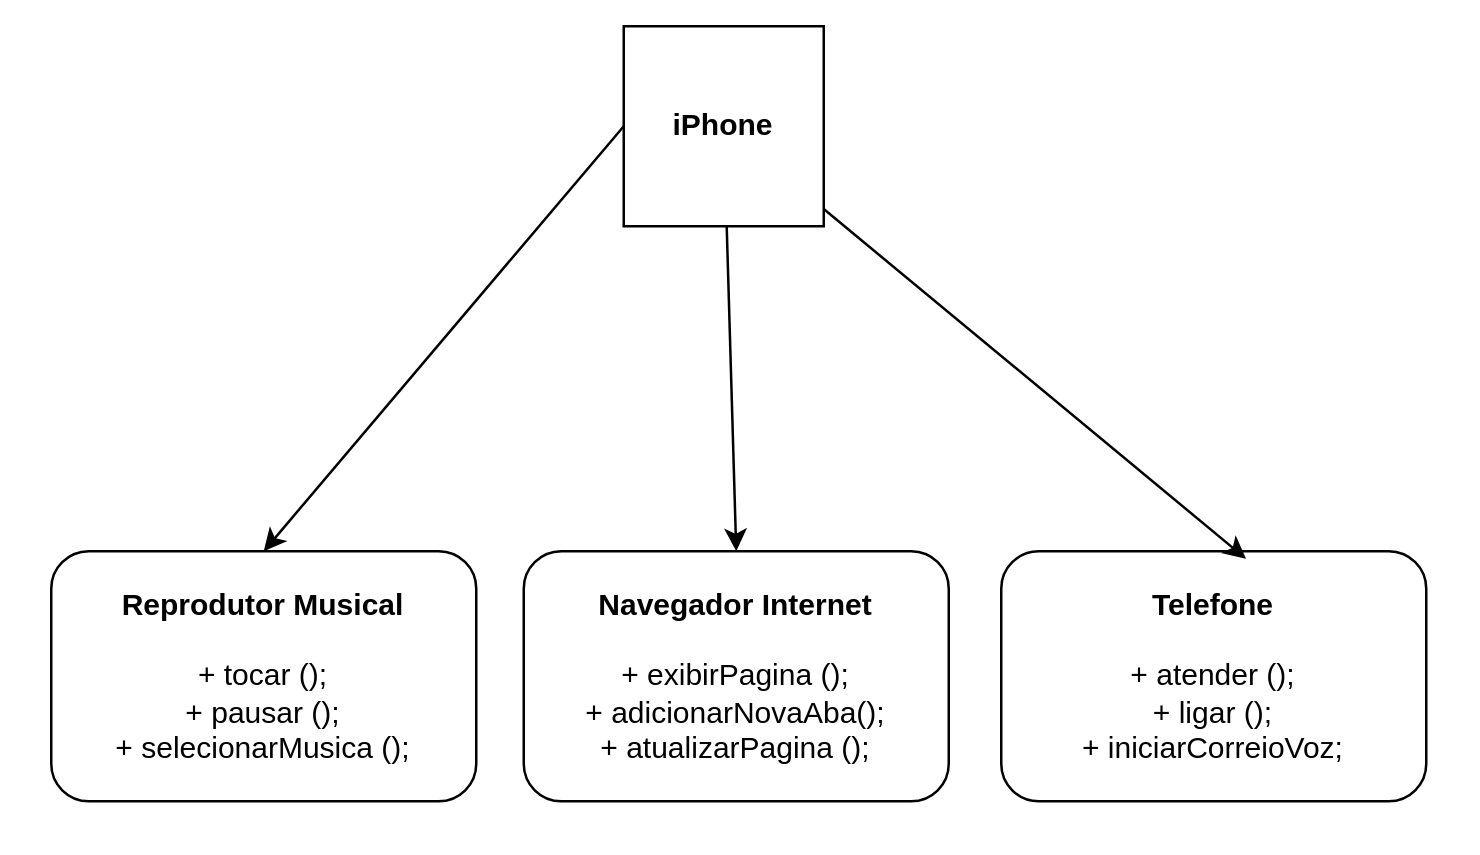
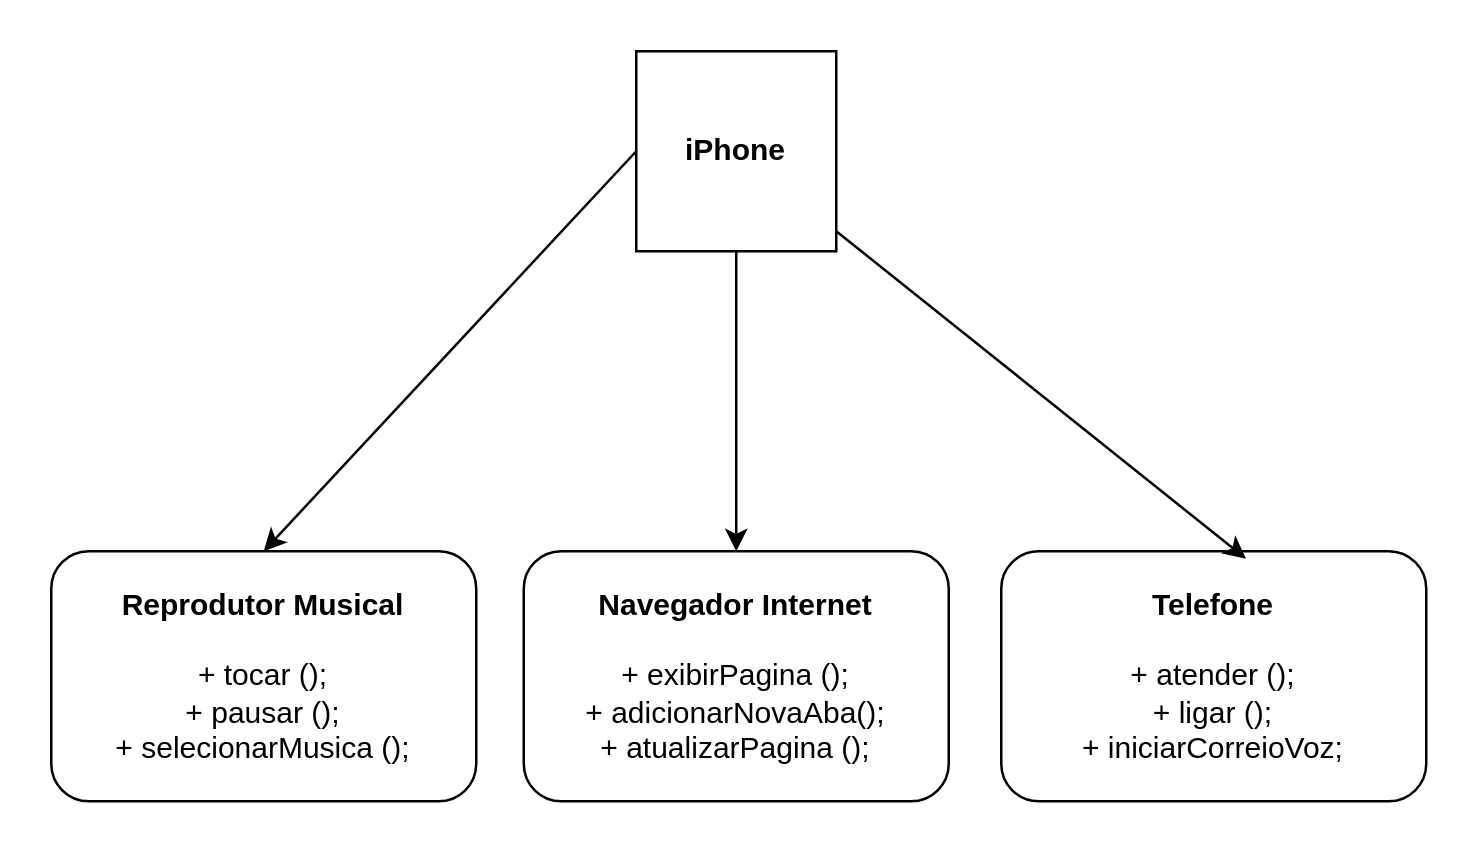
(724, 126) -> (736, 151)
